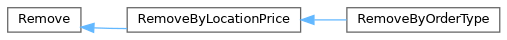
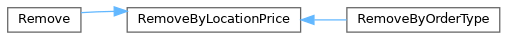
(111, 28) -> (98, 12)
